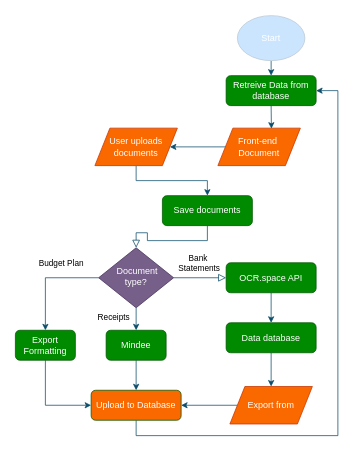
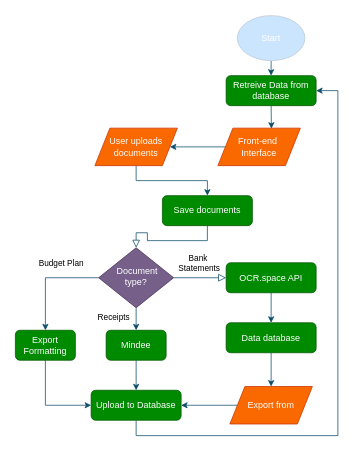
(259, 147) -> (259, 147)
(136, 405) -> (136, 405)
